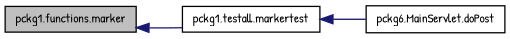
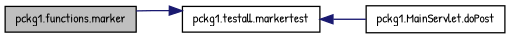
(436, 19) -> (436, 19)
(166, 28) -> (153, 11)
